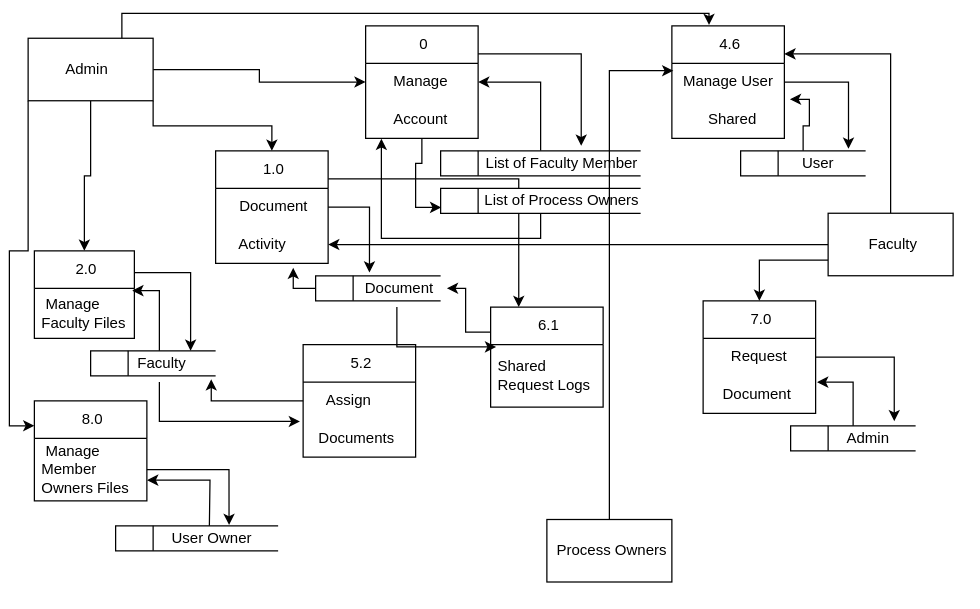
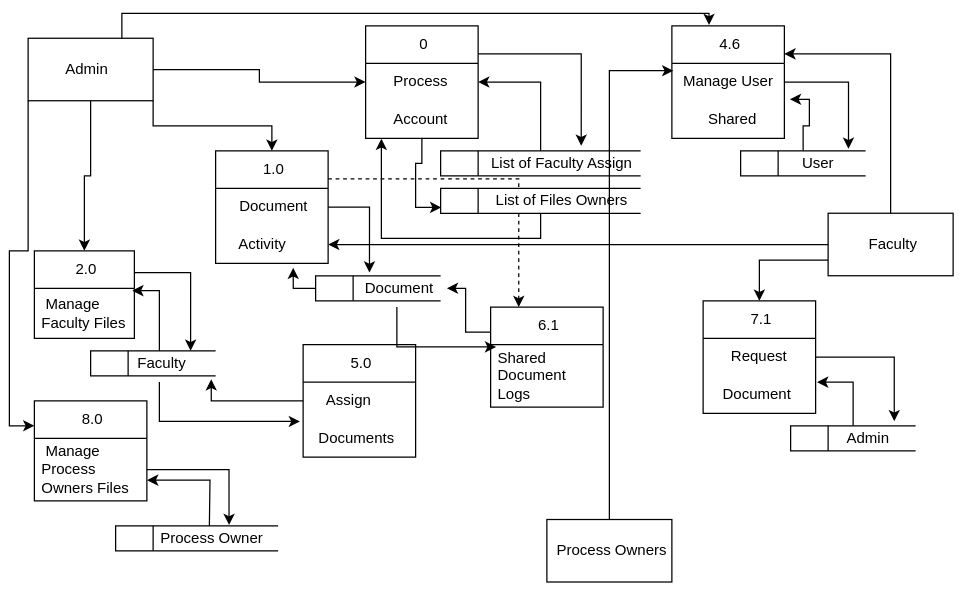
(398, 82) -> (403, 82)
(560, 163) -> (560, 163)
(437, 179) -> (437, 179)
(560, 201) -> (560, 201)
(759, 319) -> (759, 319)
(359, 363) -> (359, 363)
(548, 376) -> (548, 376)
(92, 469) -> (92, 469)
(210, 538) -> (210, 538)
